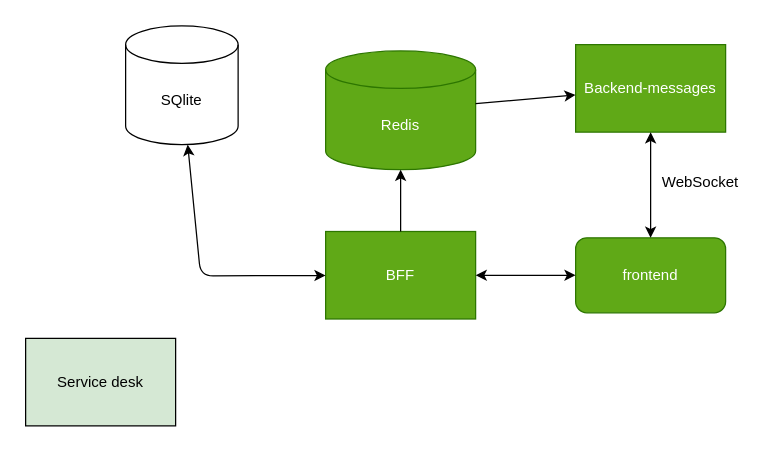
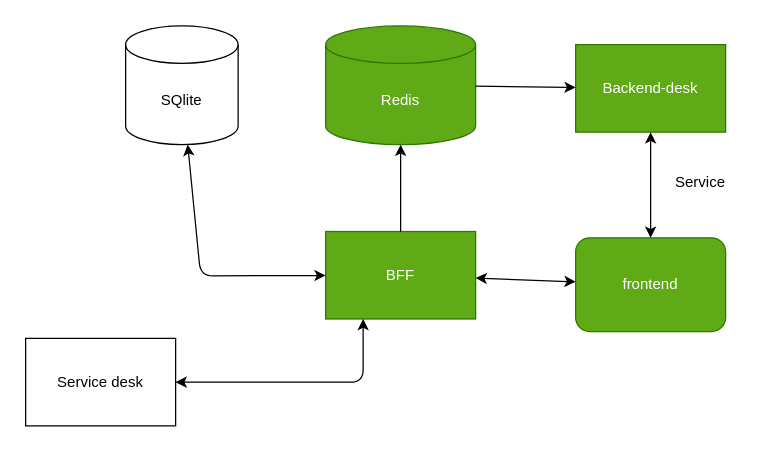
(651, 88) -> (651, 88)
(401, 110) -> (401, 85)
(701, 182) -> (701, 182)
(651, 275) -> (651, 284)
(101, 382) -> (101, 382)
none -> (295, 382)
